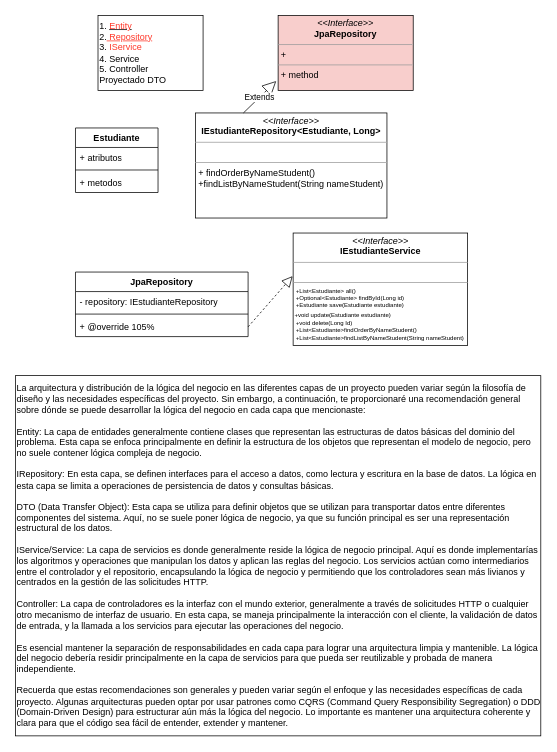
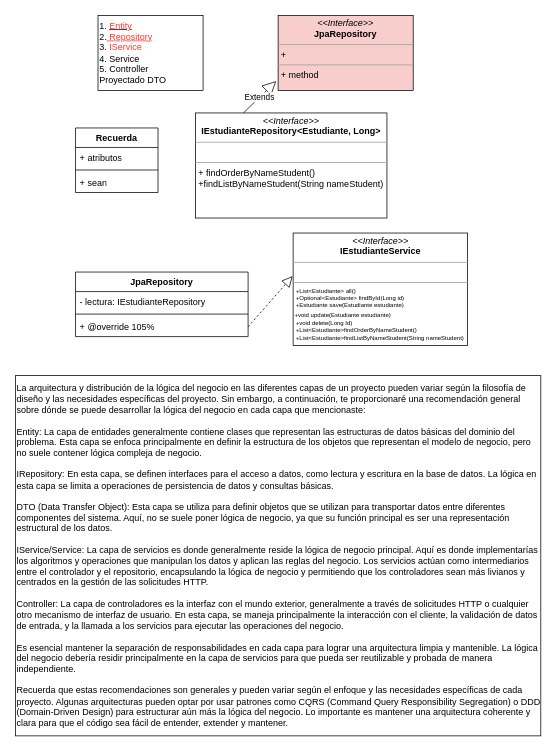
(117, 139) -> (117, 139)
(101, 184) -> (94, 184)
(161, 302) -> (153, 302)
